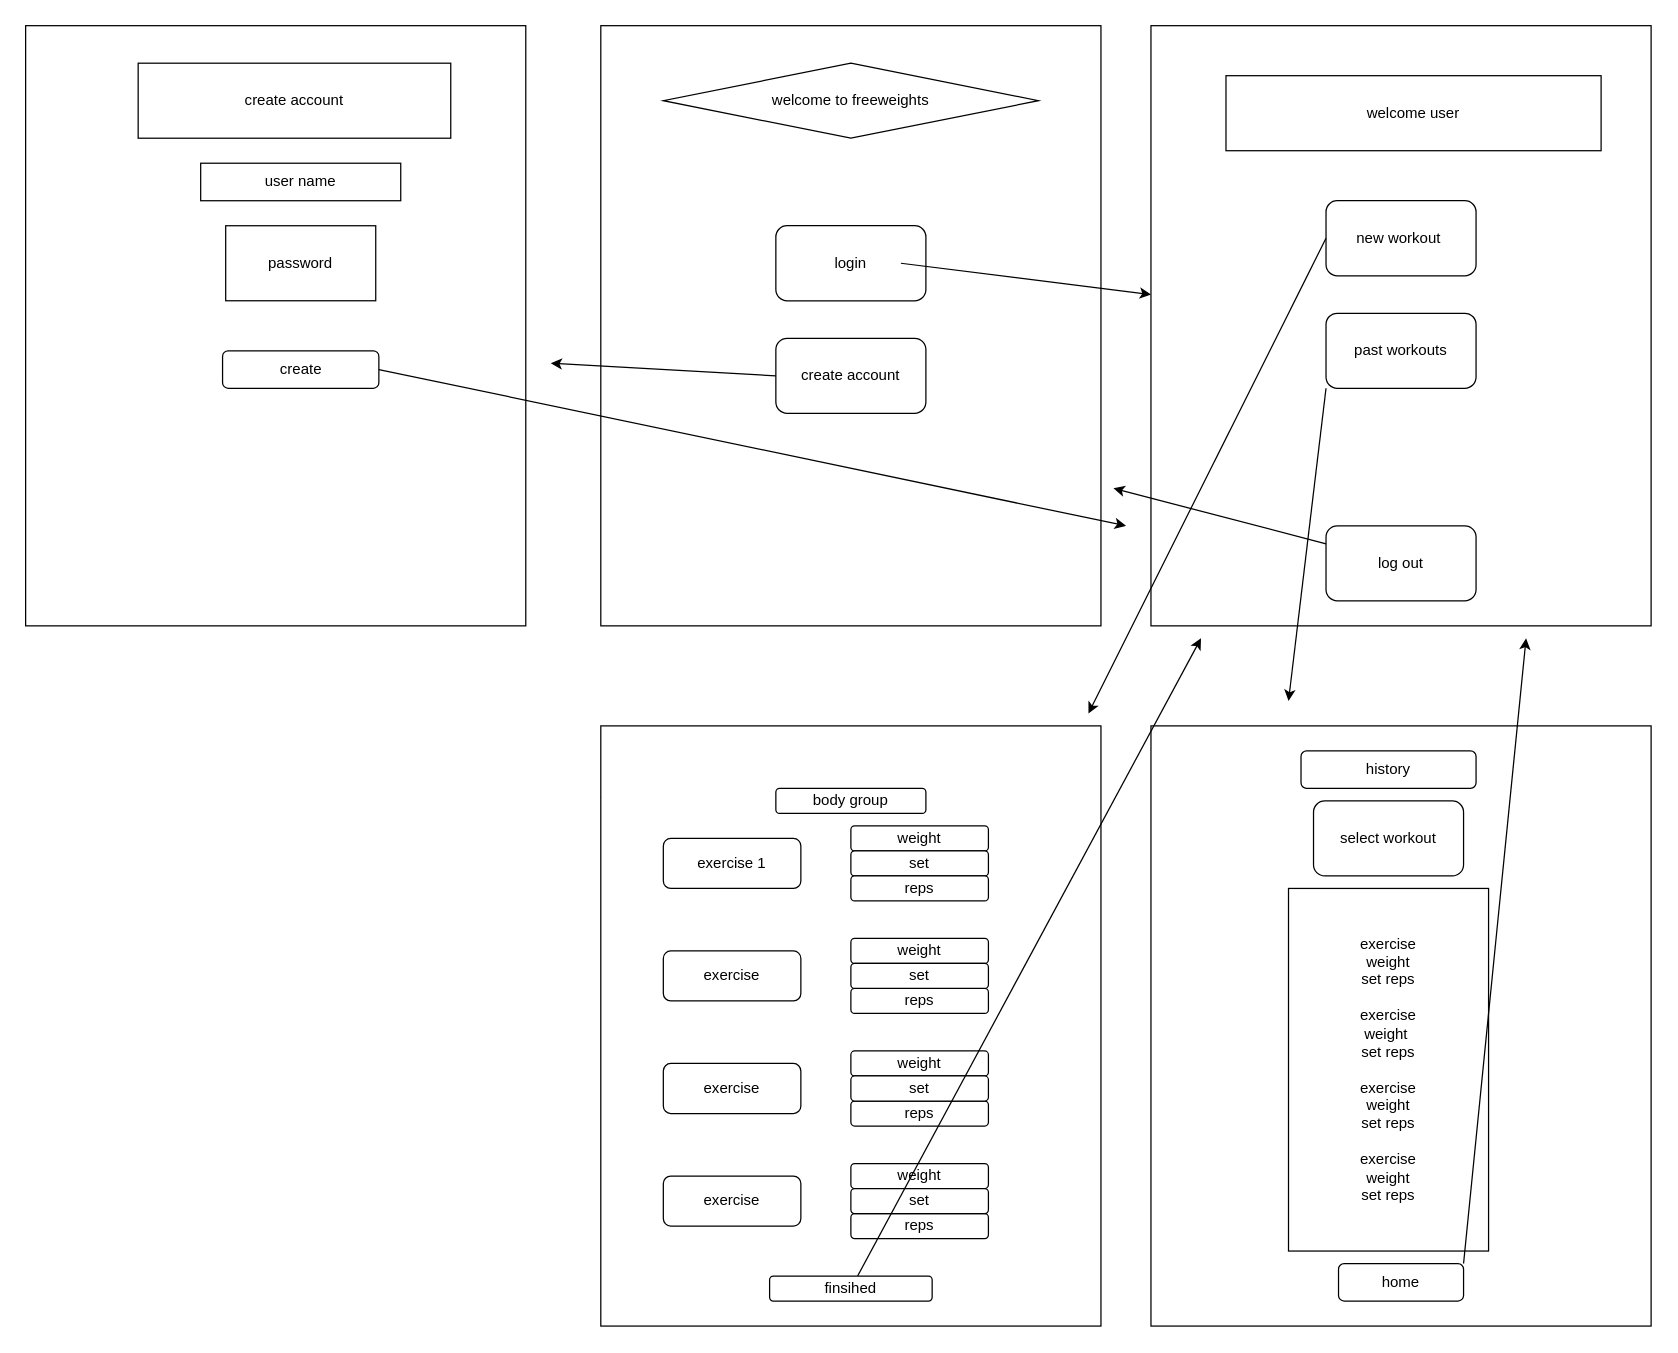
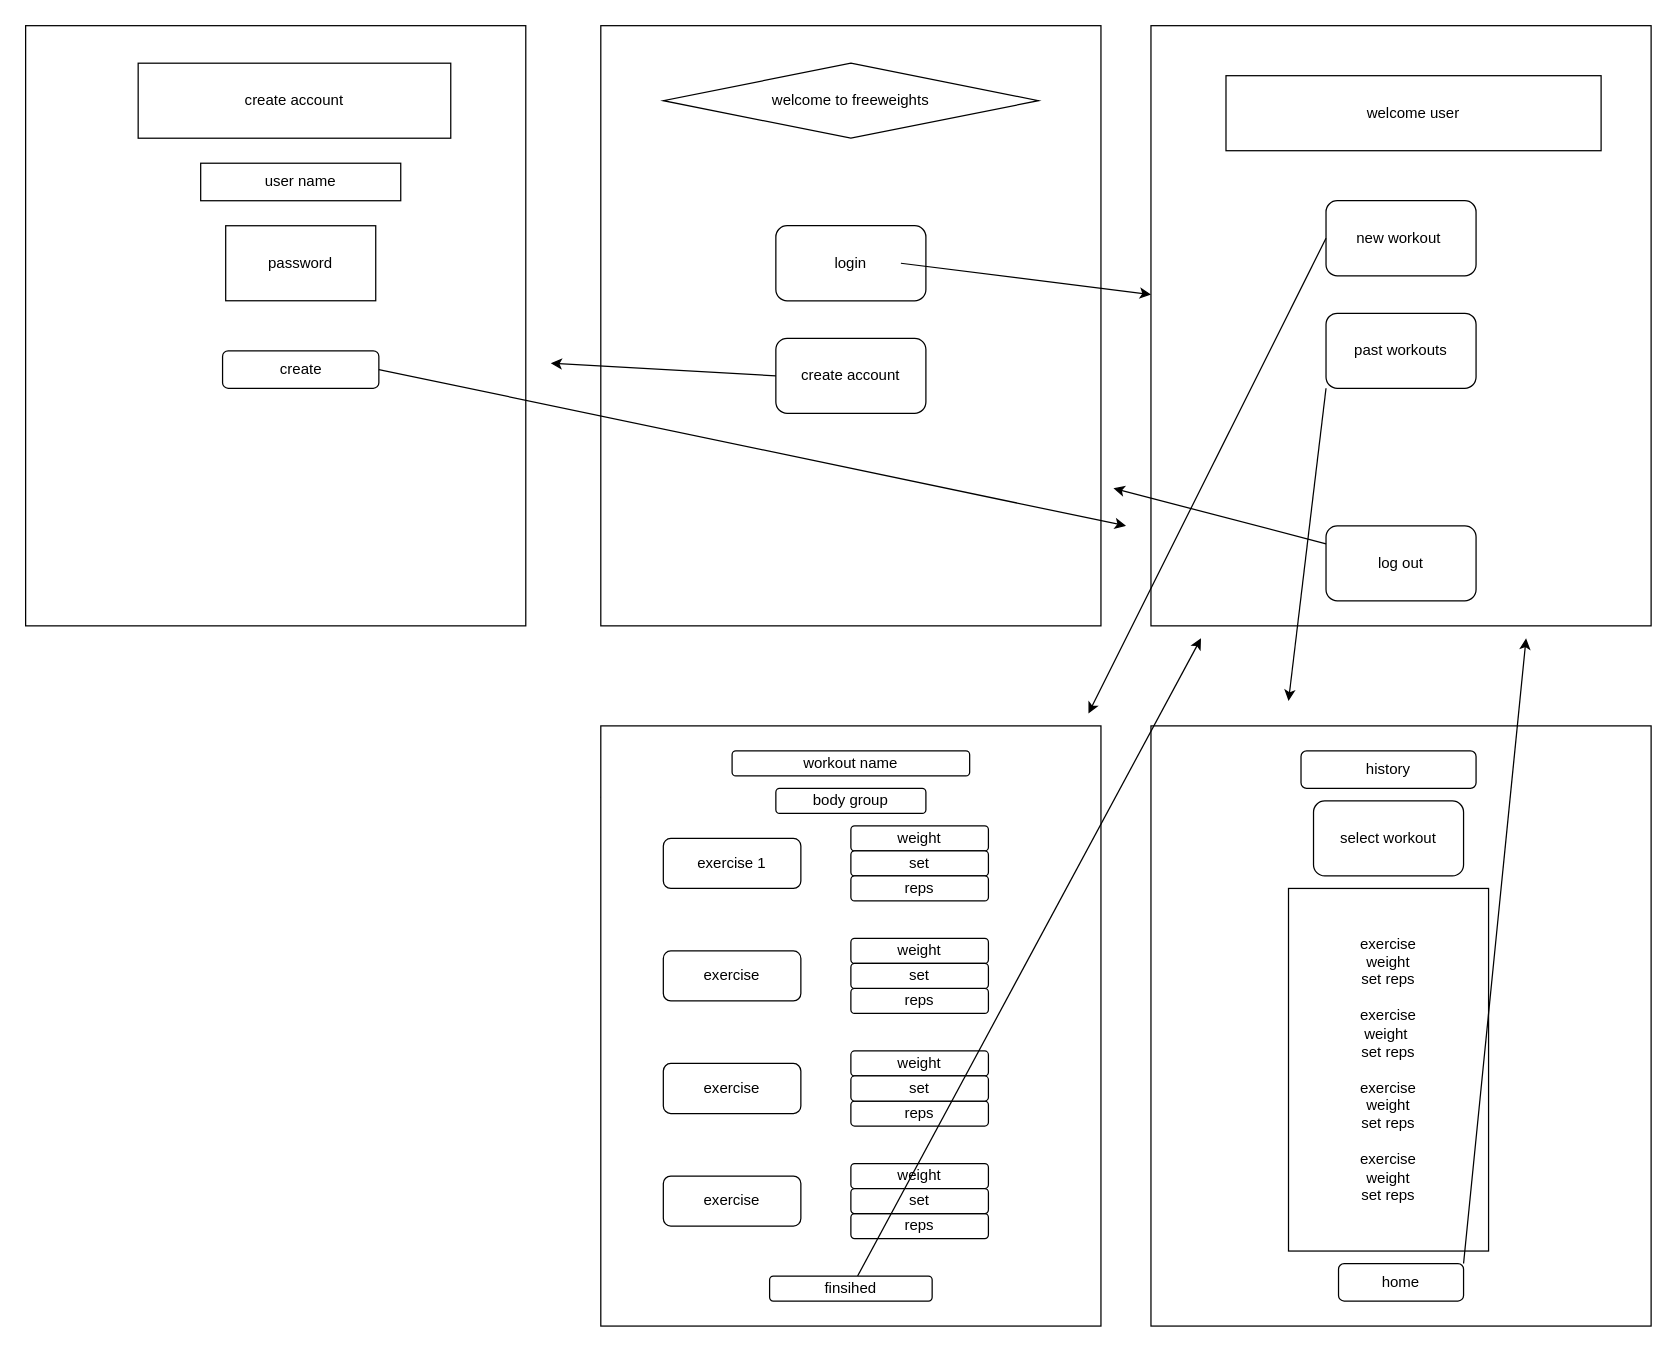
none -> (851, 763)
